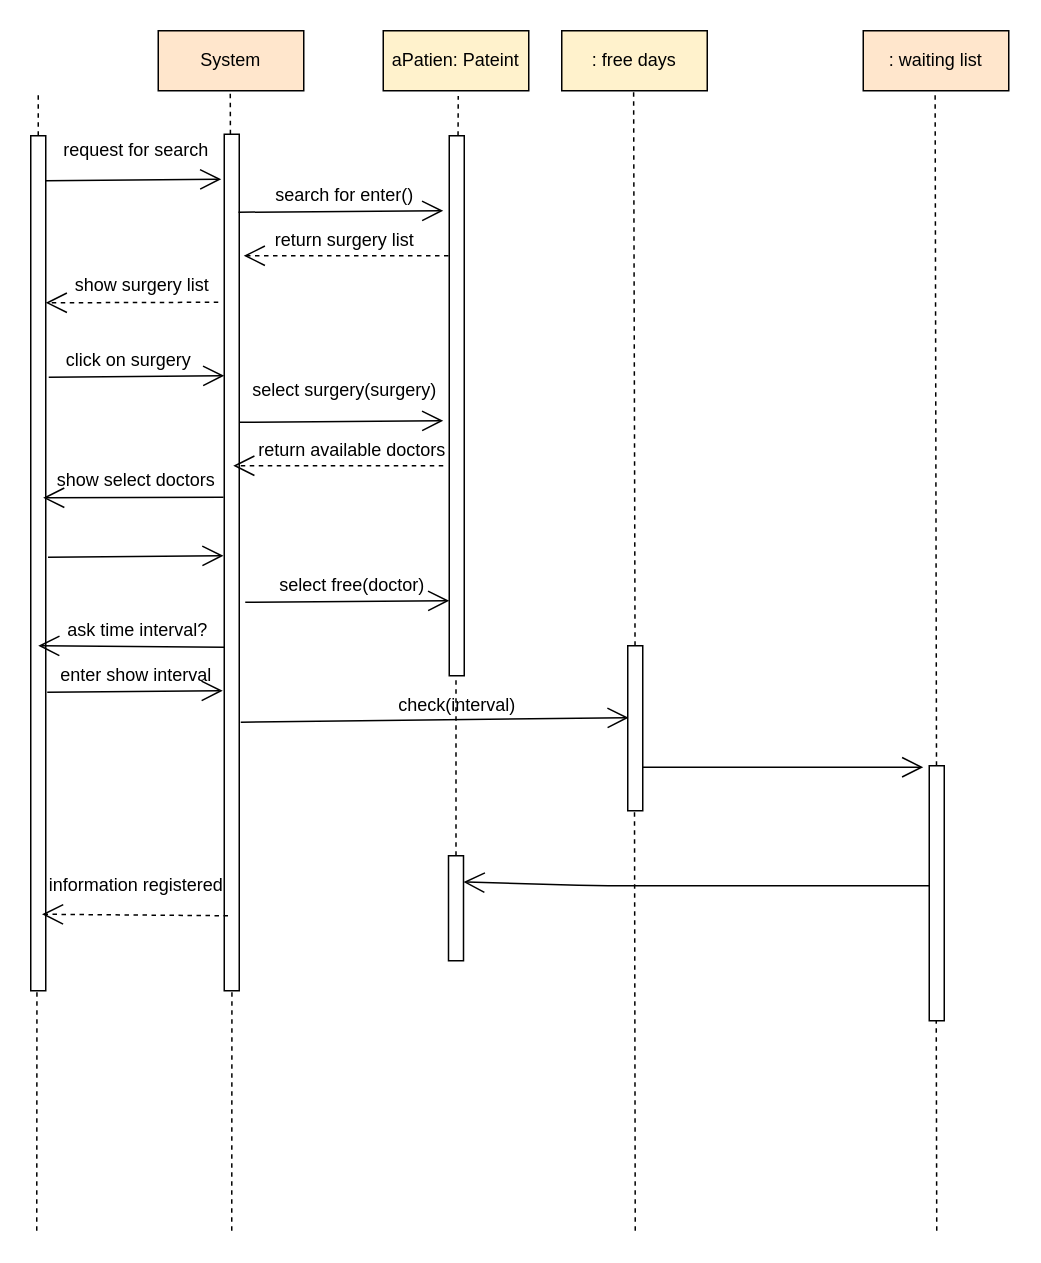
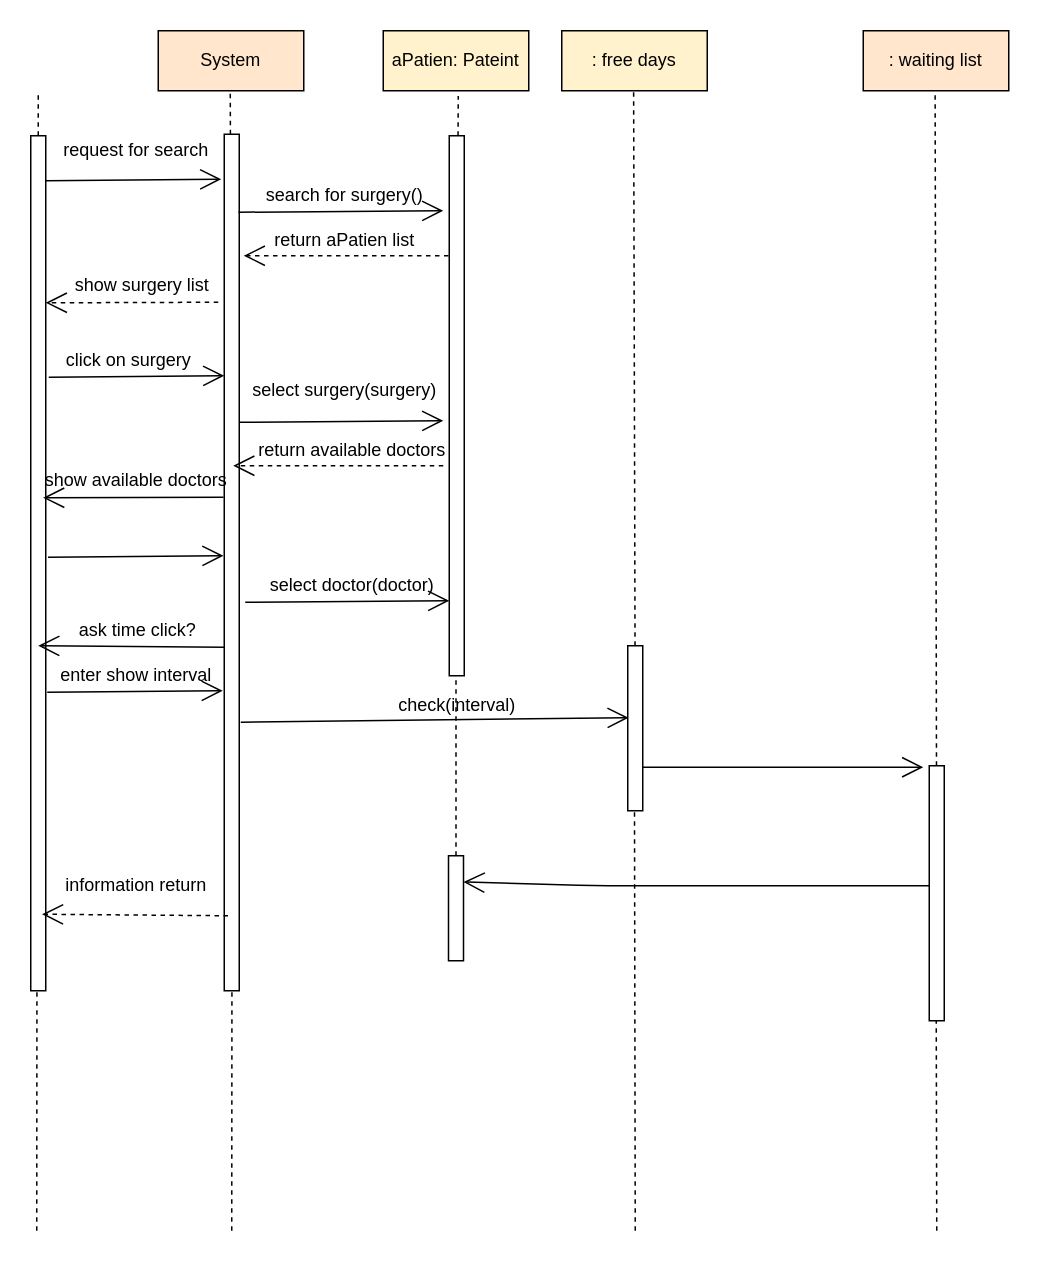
(345, 196) -> (345, 196)
(345, 241) -> (345, 241)
(137, 481) -> (137, 481)
(353, 586) -> (353, 586)
(138, 631) -> (138, 631)
(137, 886) -> (137, 886)
